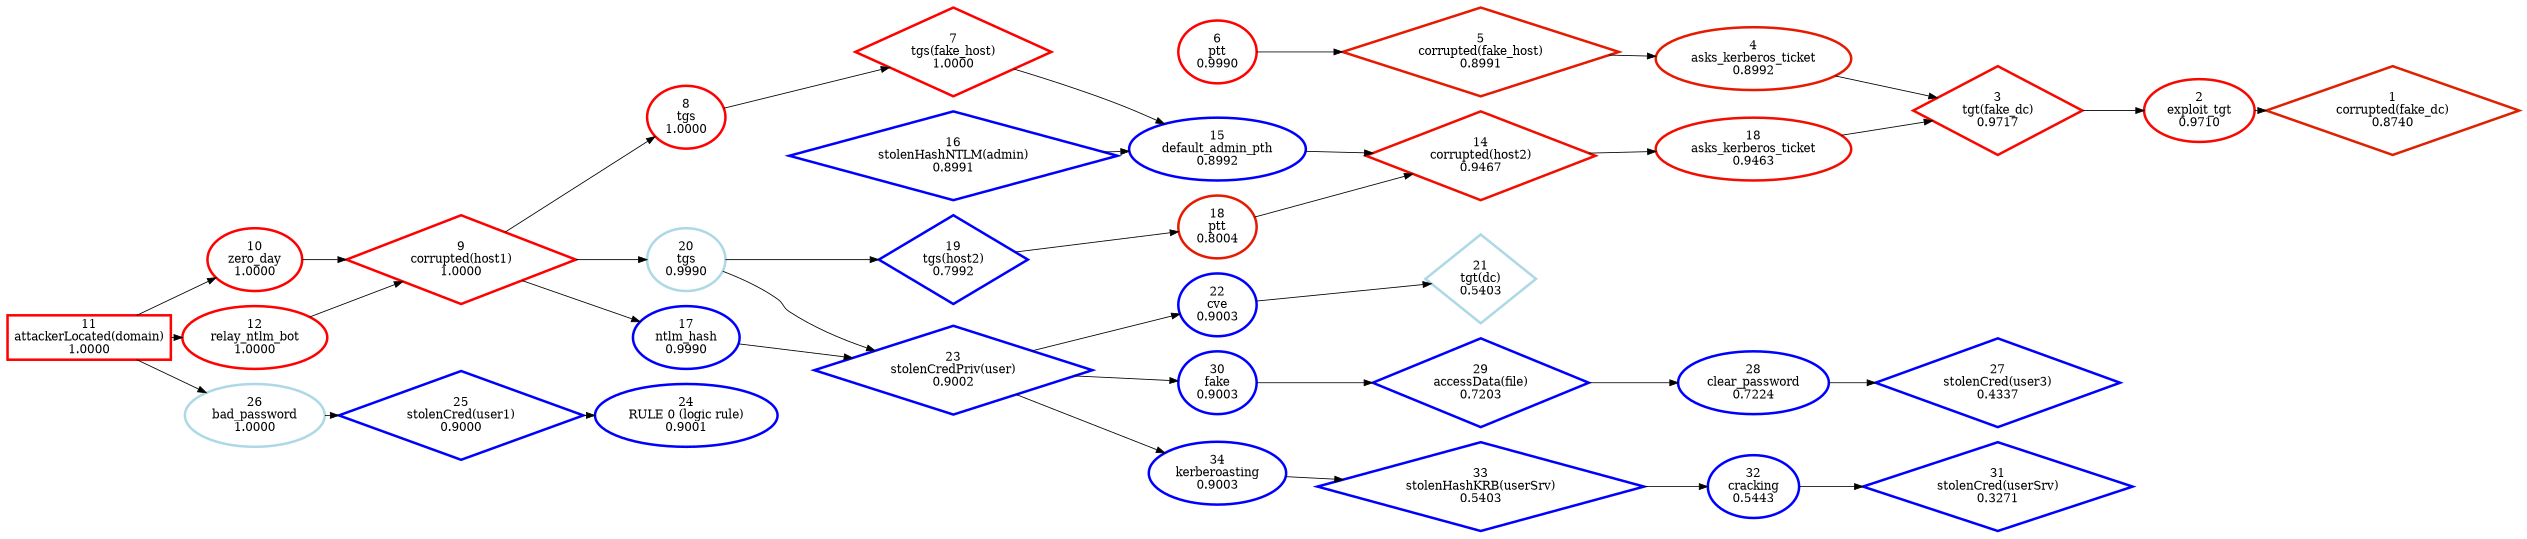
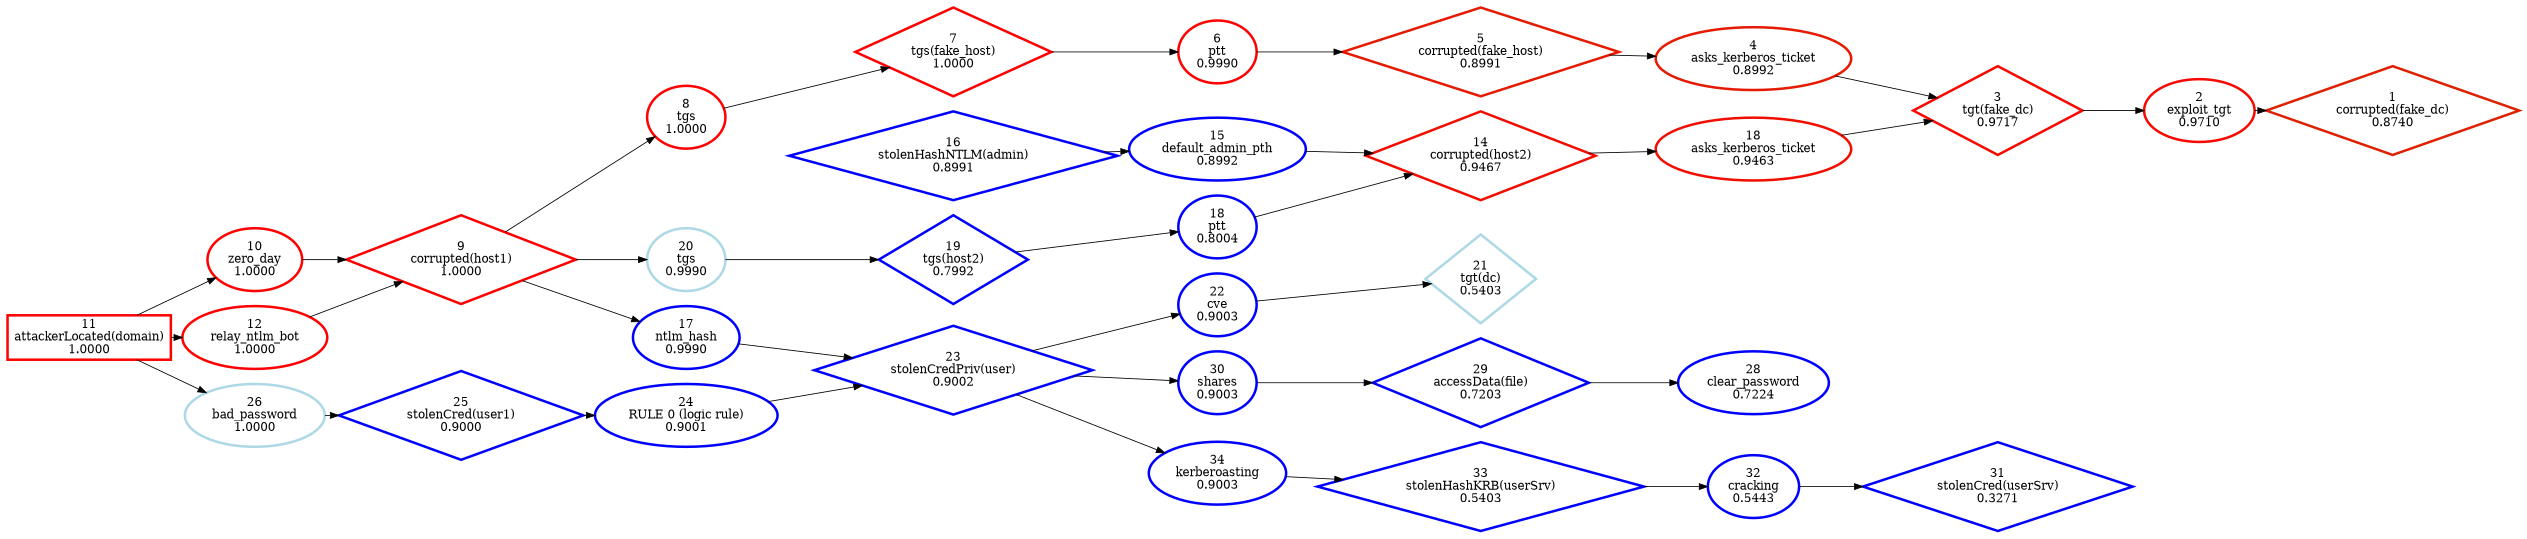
(1086, 92) -> (1111, 52)
(1217, 227) -> (1217, 227)
(792, 313) -> (811, 394)
(1217, 383) -> (1217, 383)
(1998, 383) -> none
